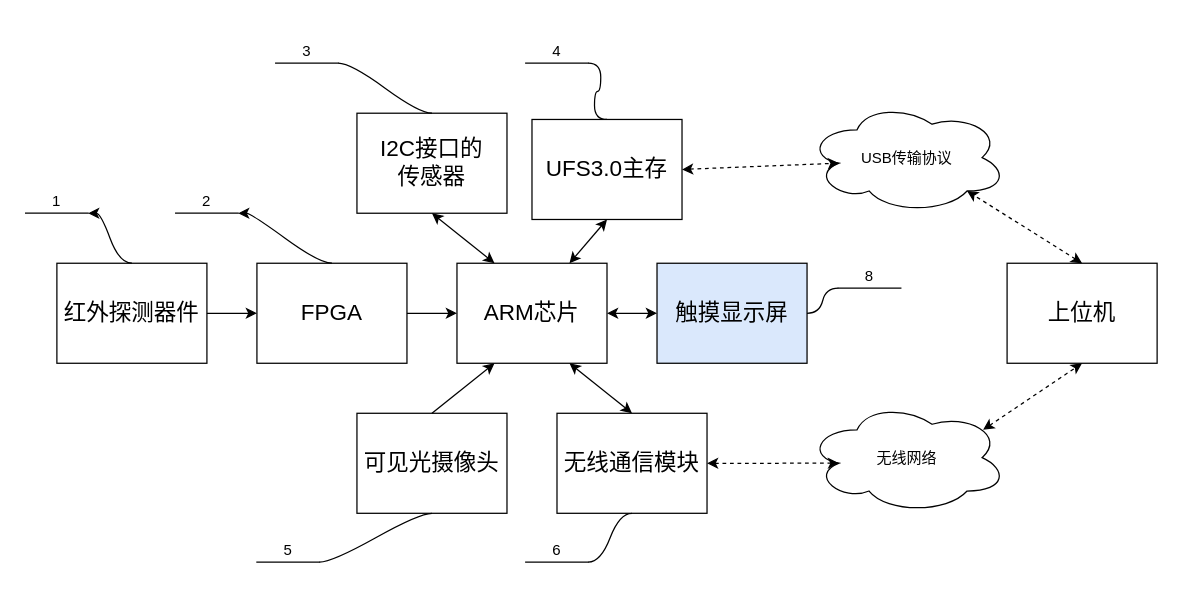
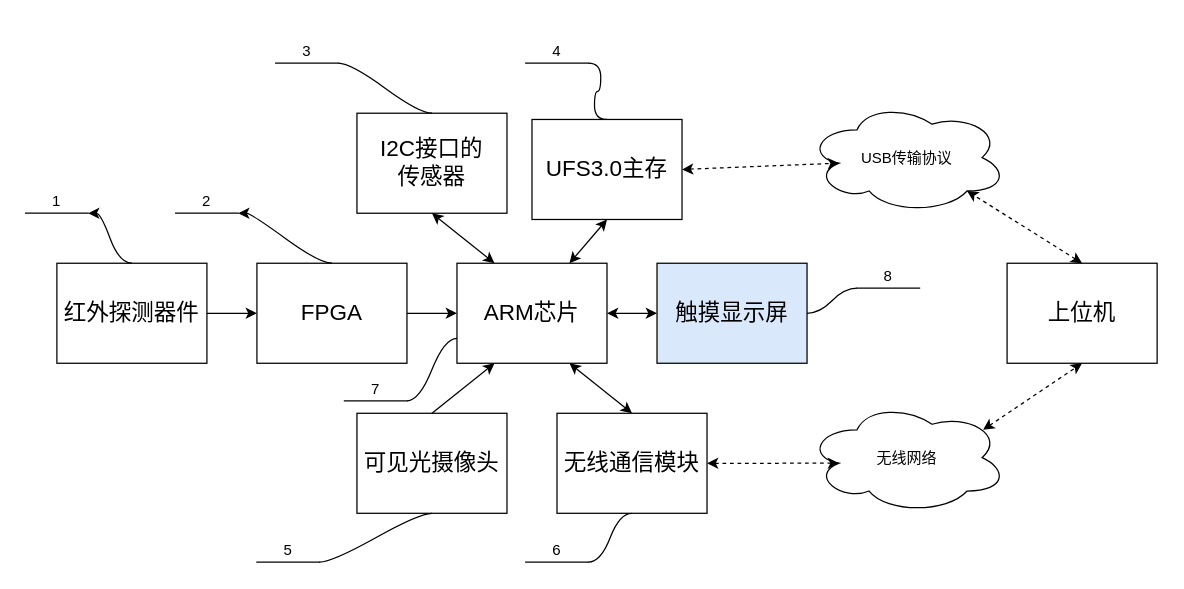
(869, 269) -> (888, 269)
none -> (432, 369)
none -> (376, 382)
